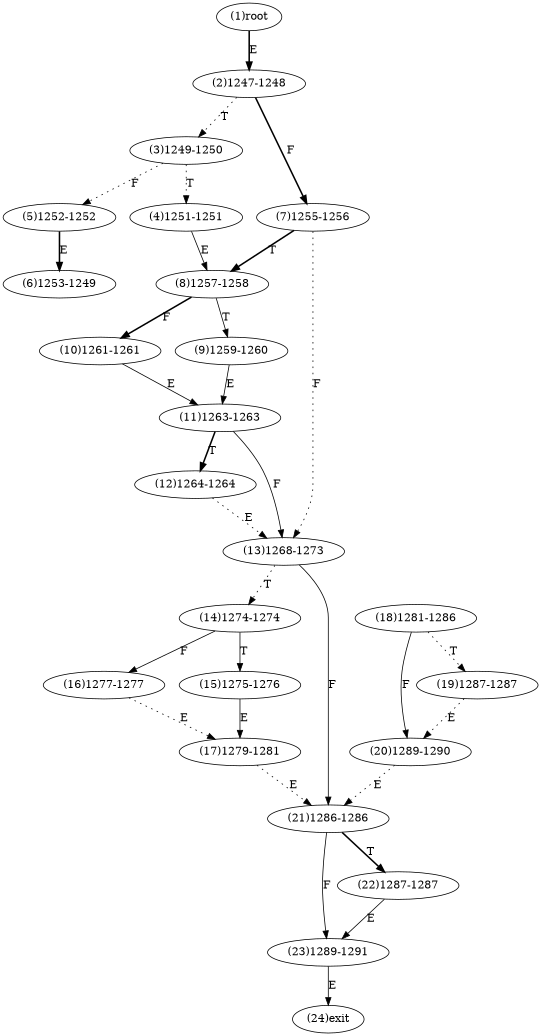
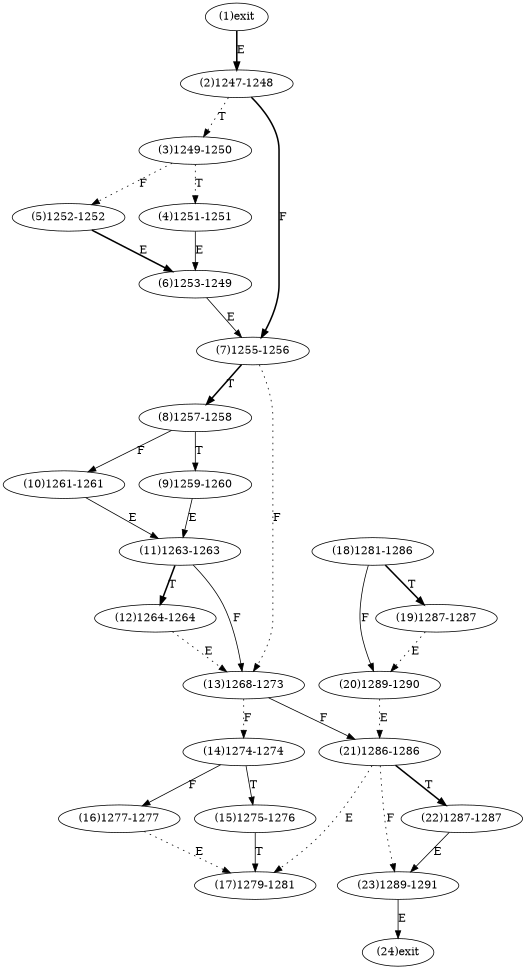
(249, 17) -> (237, 17)
(198, 247) -> (195, 247)
none -> (221, 315)
(160, 316) -> (133, 449)
(268, 585) -> (248, 719)
(444, 649) -> (402, 582)
(244, 719) -> (259, 852)
(281, 783) -> (332, 822)
(323, 882) -> (384, 815)
